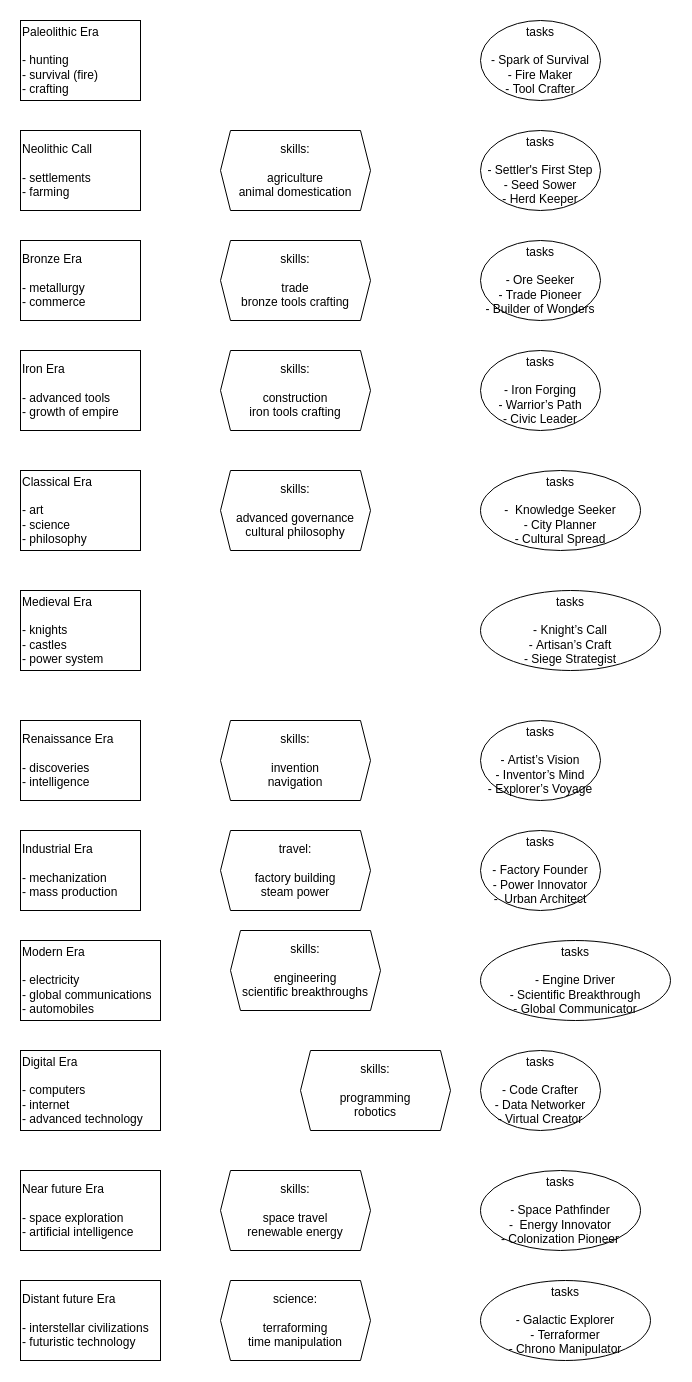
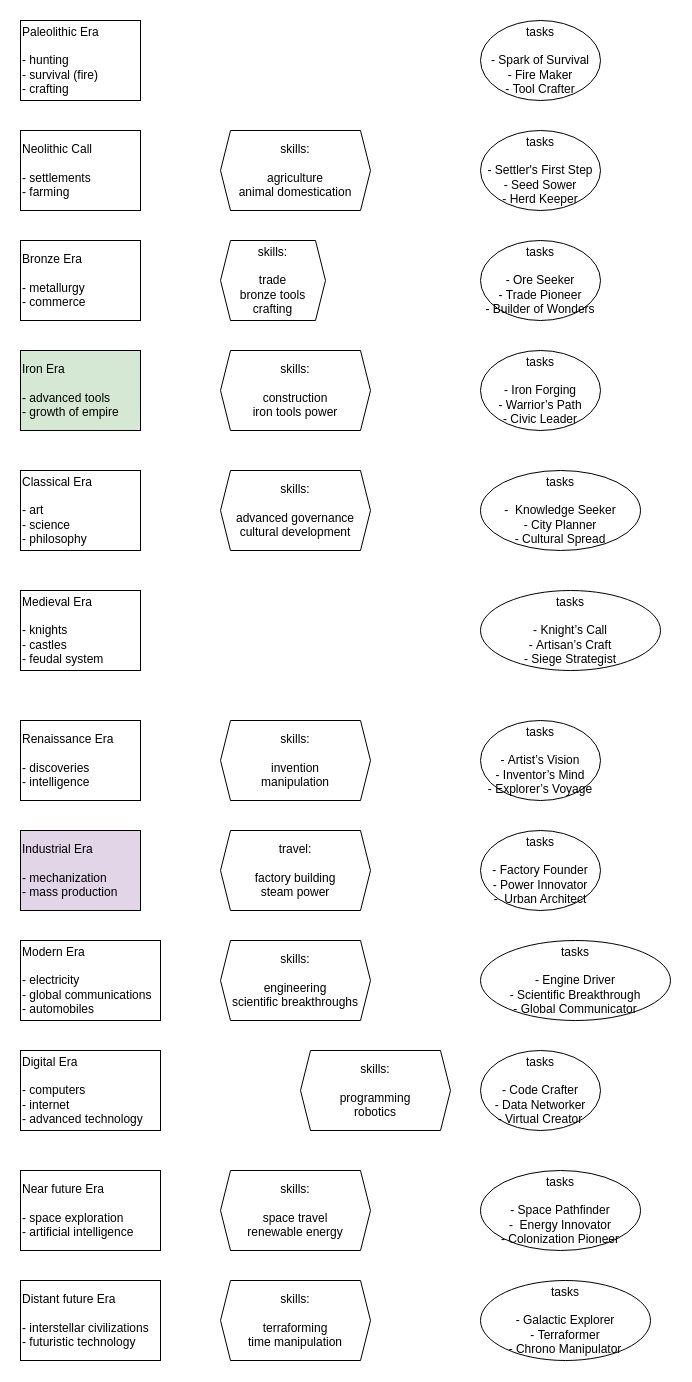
(296, 281) -> (273, 281)
(81, 391) -> (81, 391)
(296, 391) -> (296, 391)
(296, 511) -> (296, 511)
(66, 631) -> (68, 631)
(296, 761) -> (296, 761)
(81, 871) -> (81, 871)
(306, 971) -> (296, 981)
(296, 1321) -> (296, 1321)
